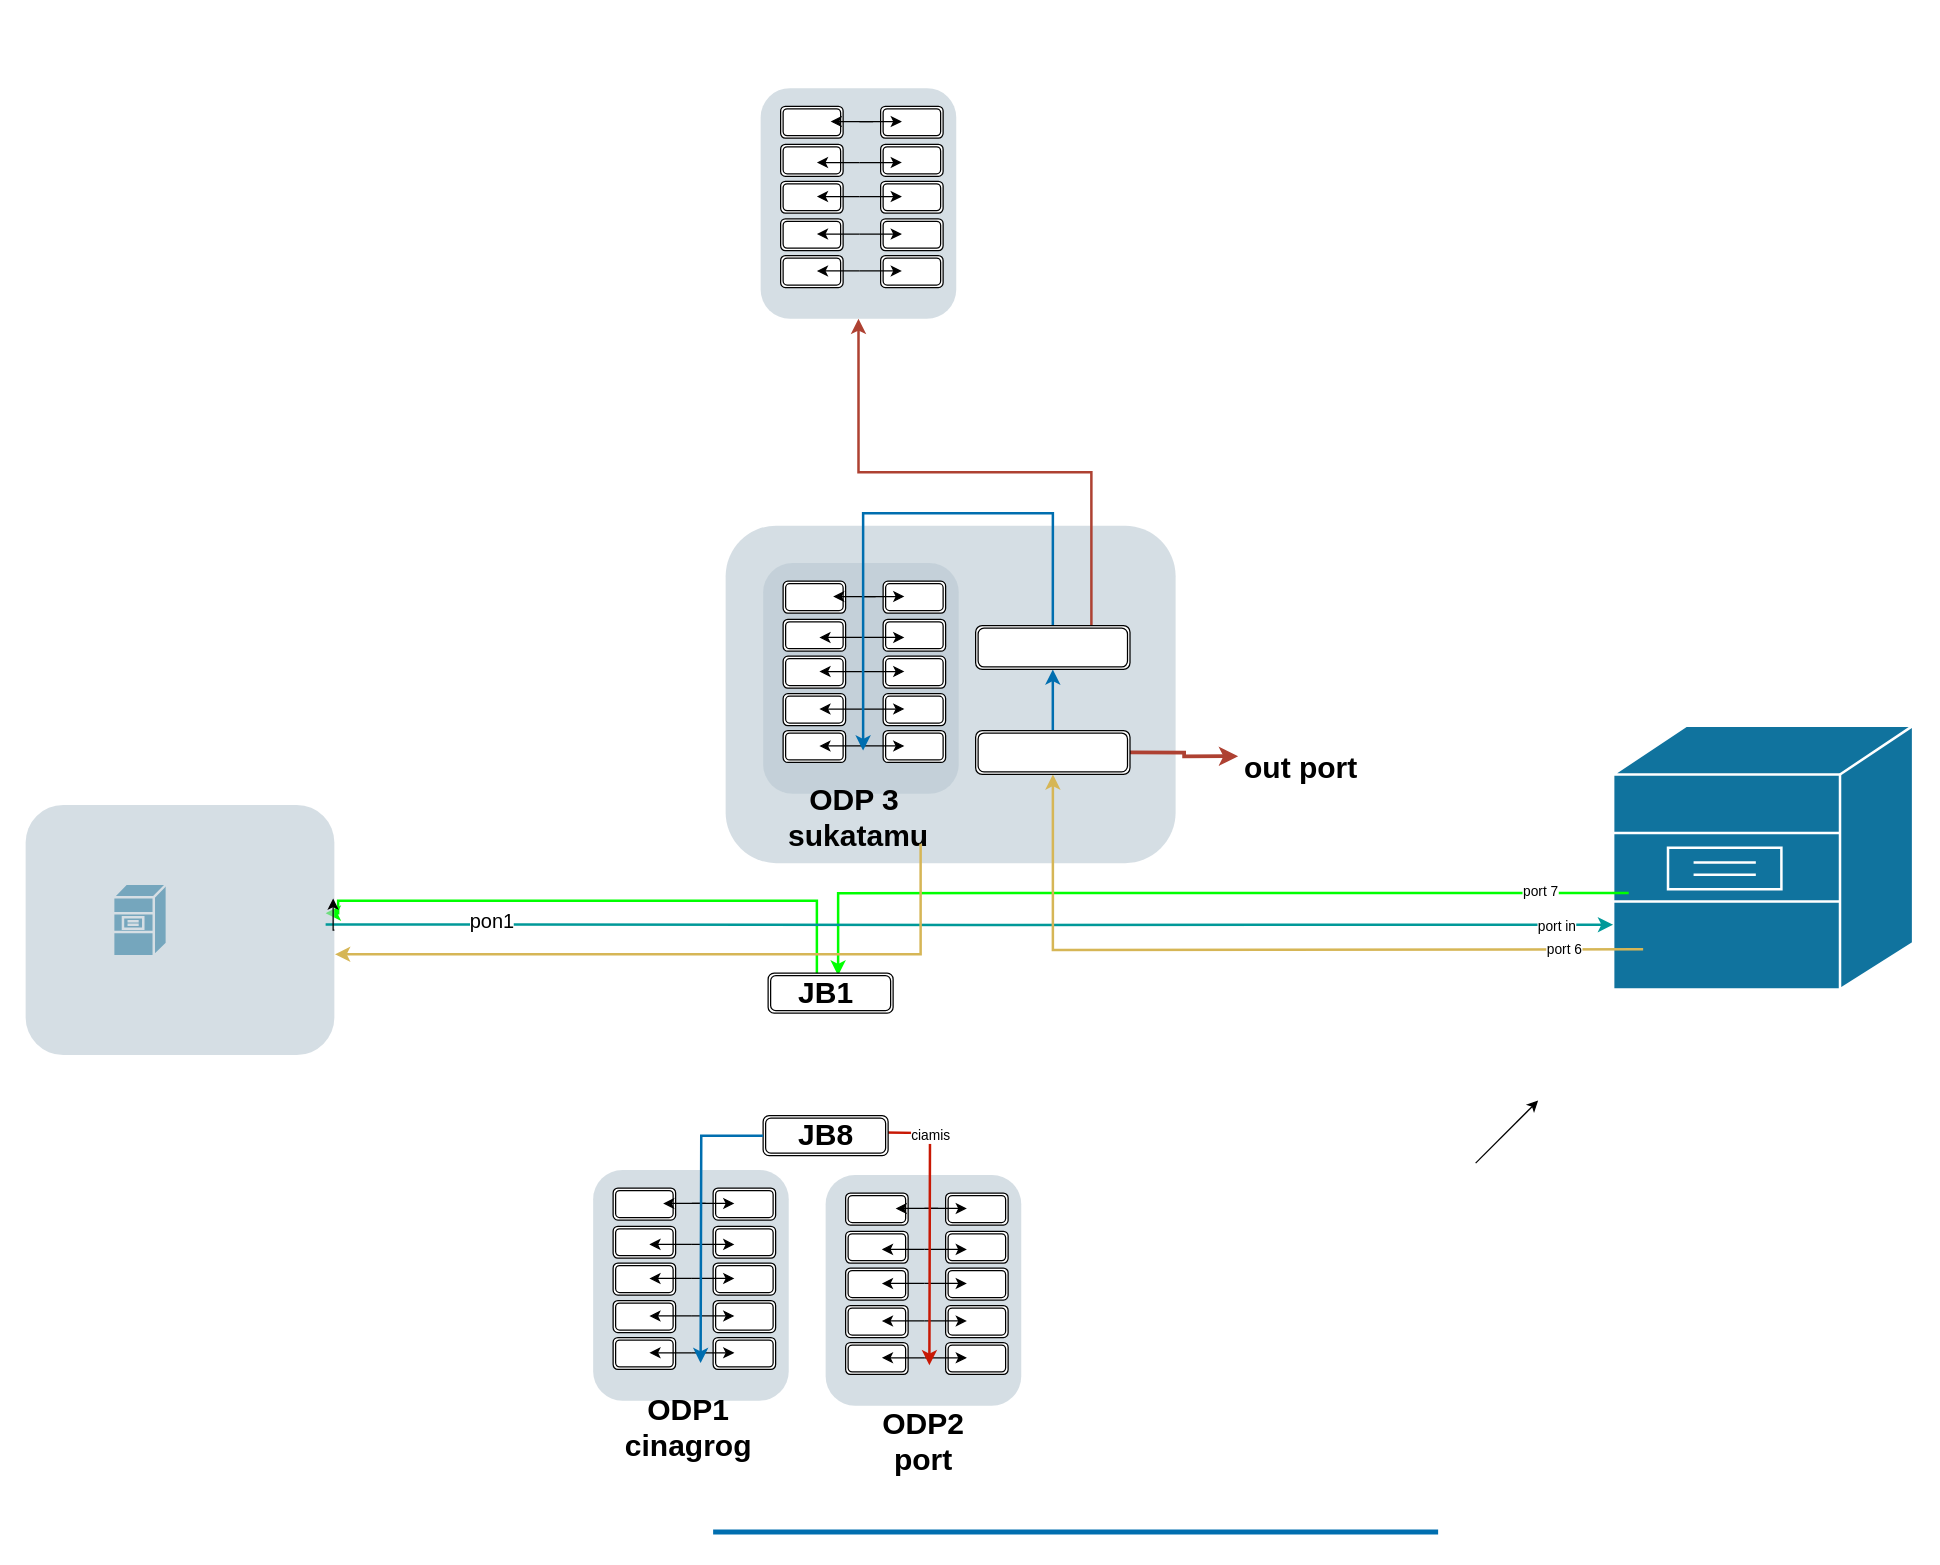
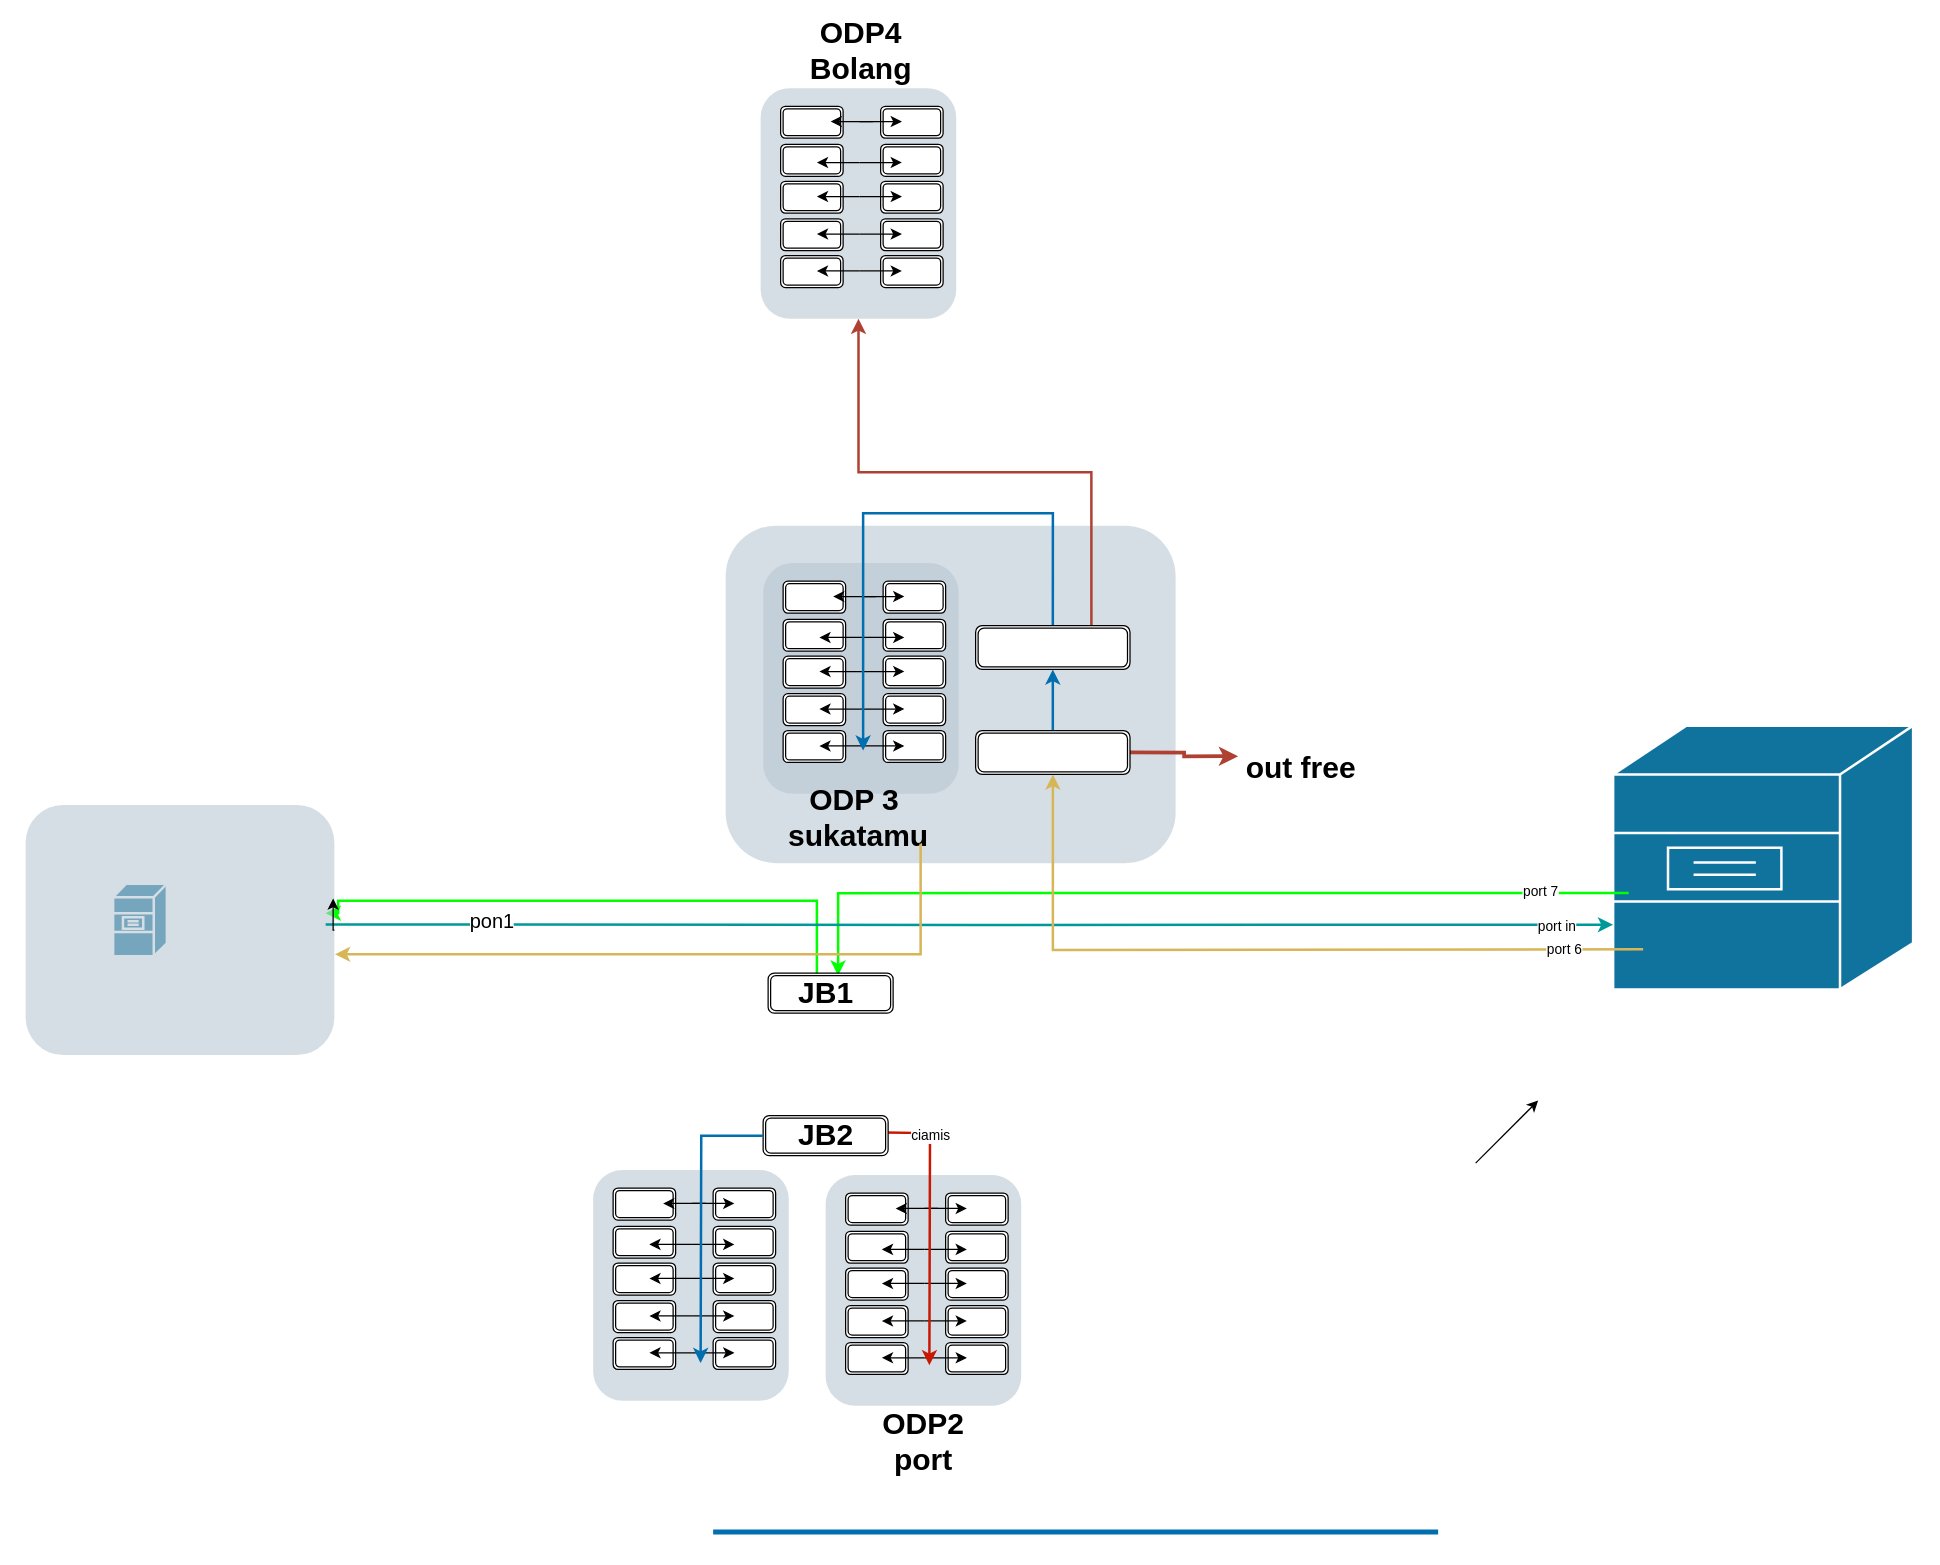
none -> (861, 51)
(1301, 768) -> (1301, 768)
(826, 1136) -> (826, 1136)
(688, 1428) -> none
